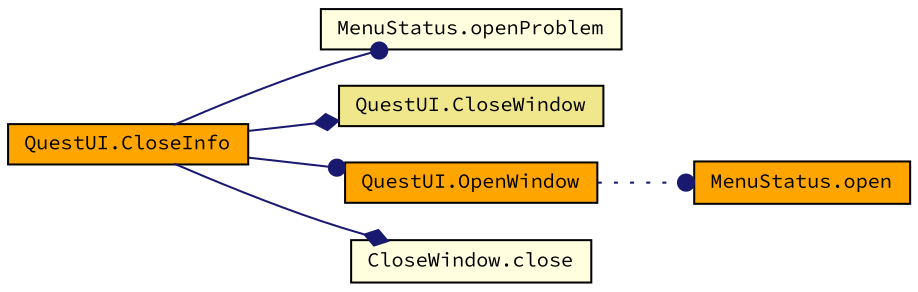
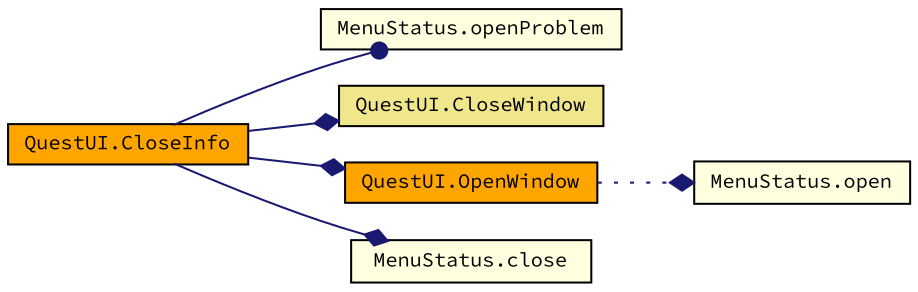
(289, 162) -> (289, 162)
(634, 183) -> (634, 183)
(802, 183) -> (802, 183)
(471, 261) -> (471, 261)
